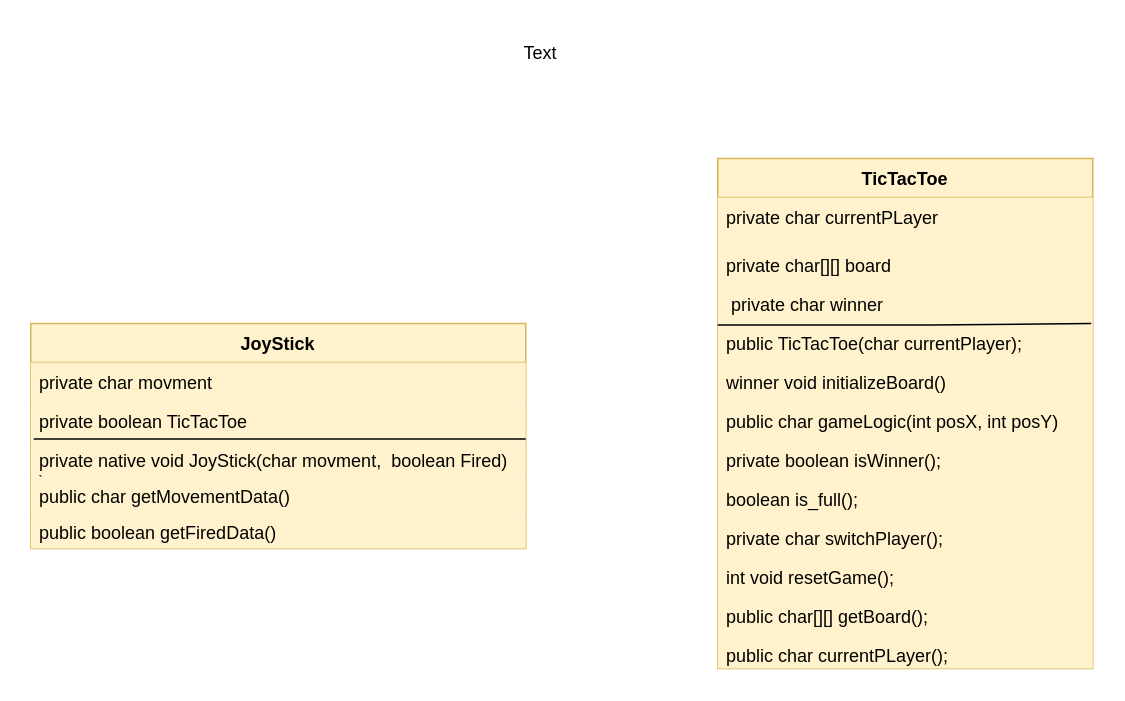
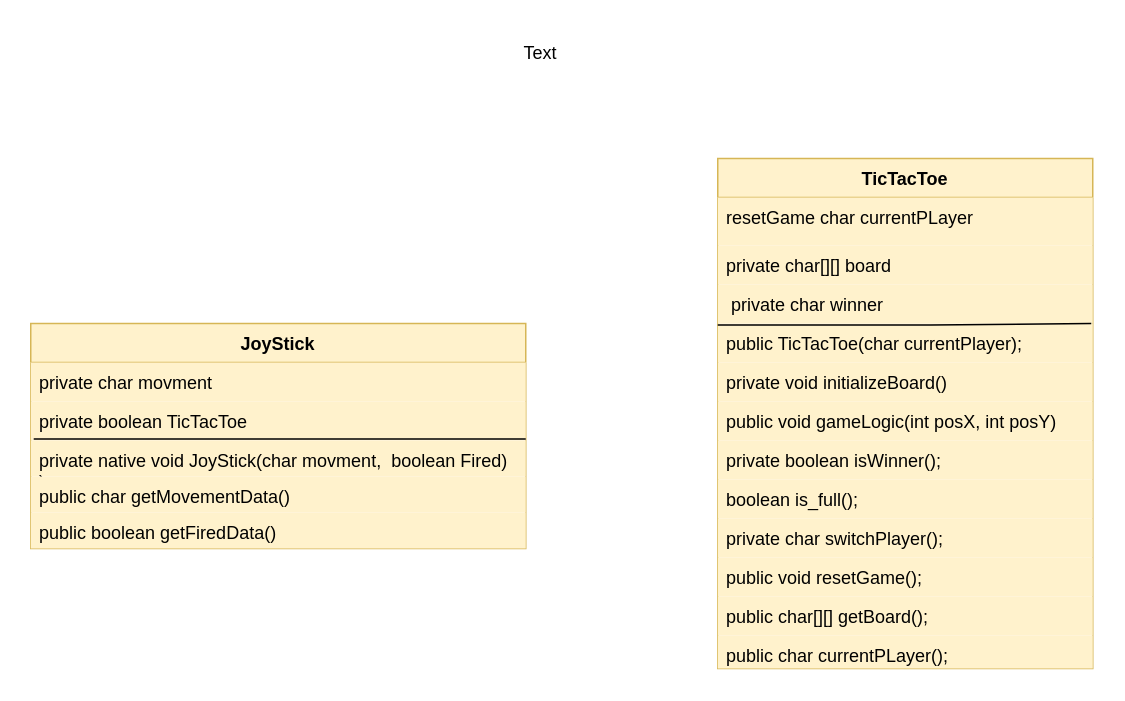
(850, 218) -> (862, 218)
(851, 383) -> (856, 383)
(907, 422) -> (905, 422)
(820, 578) -> (833, 578)
